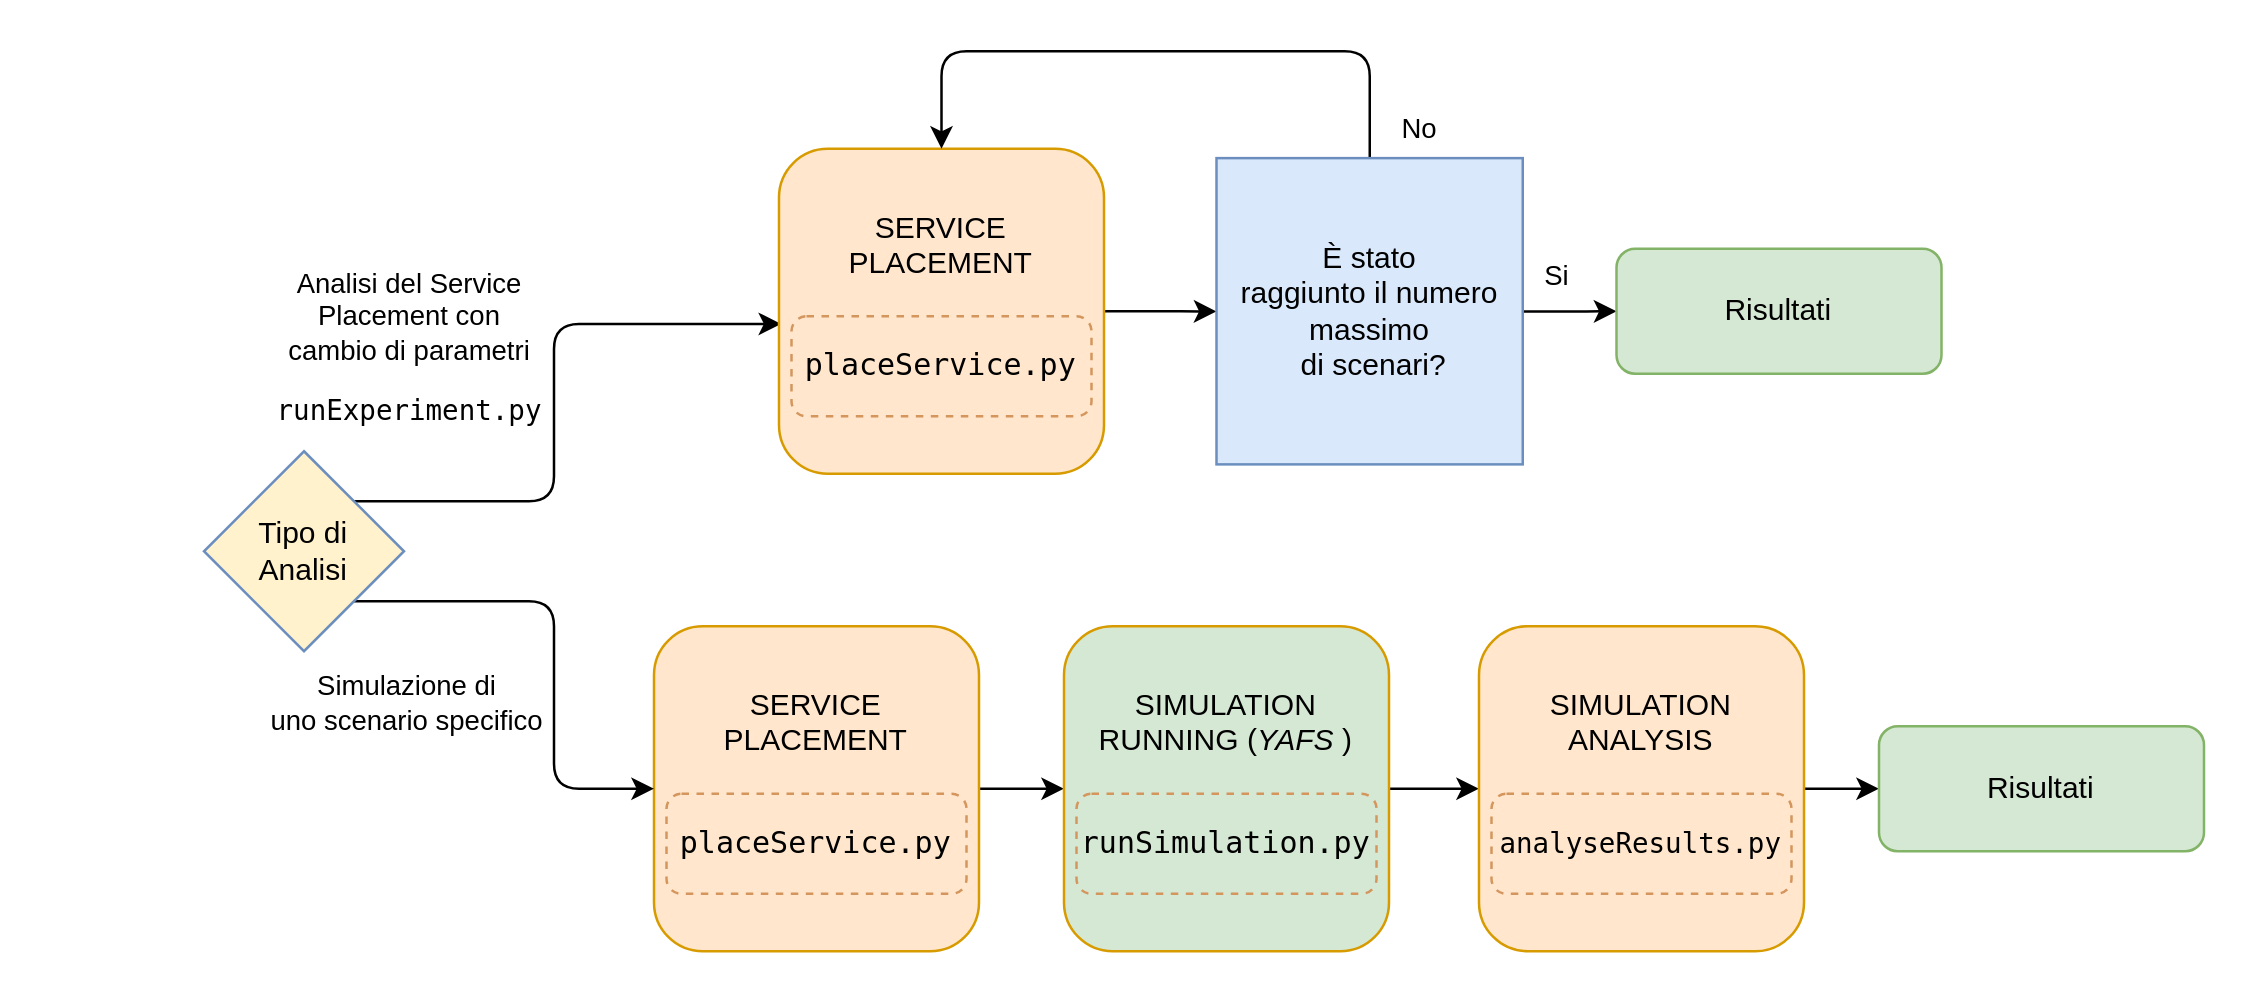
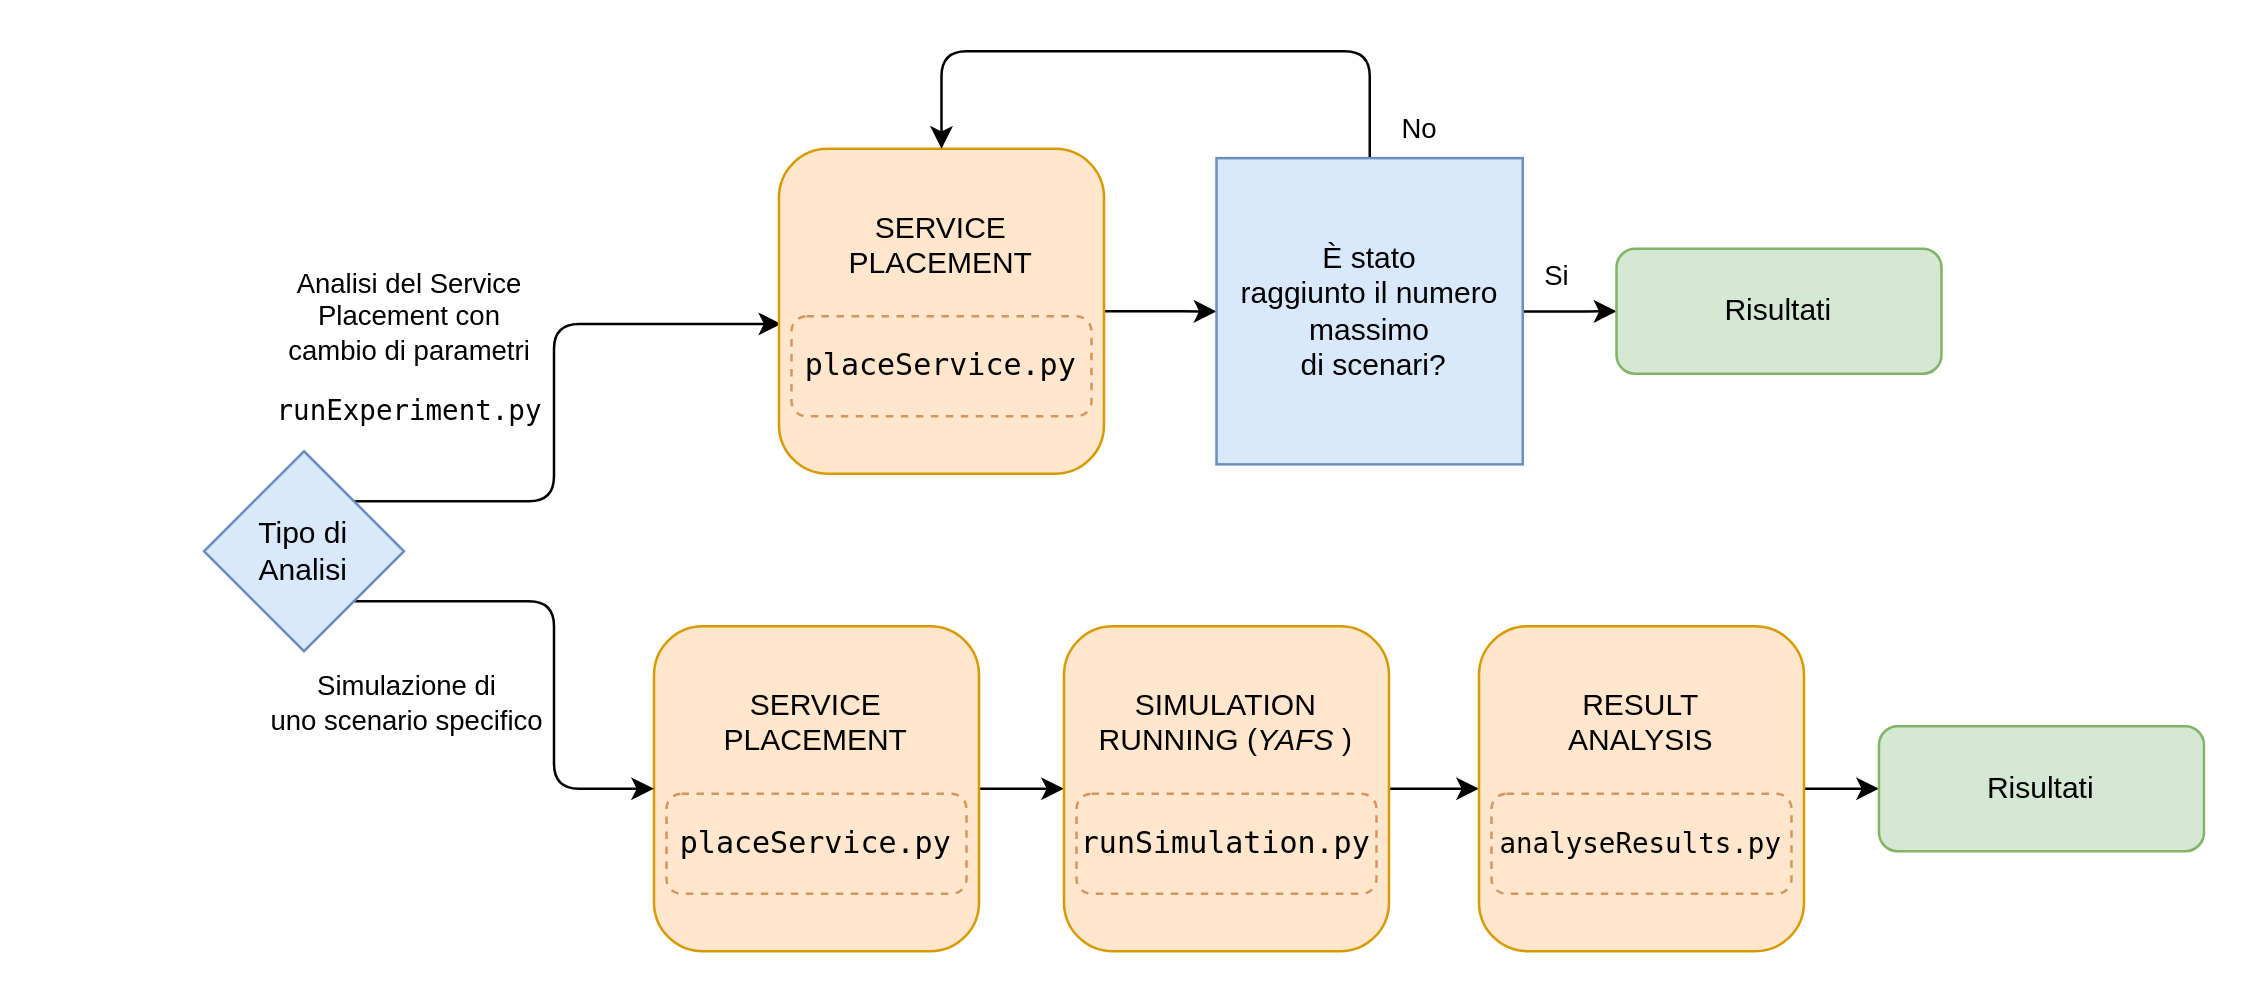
(304, 551) -> (304, 551)
(1226, 789) -> (1226, 789)
(1641, 789) -> (1641, 789)
